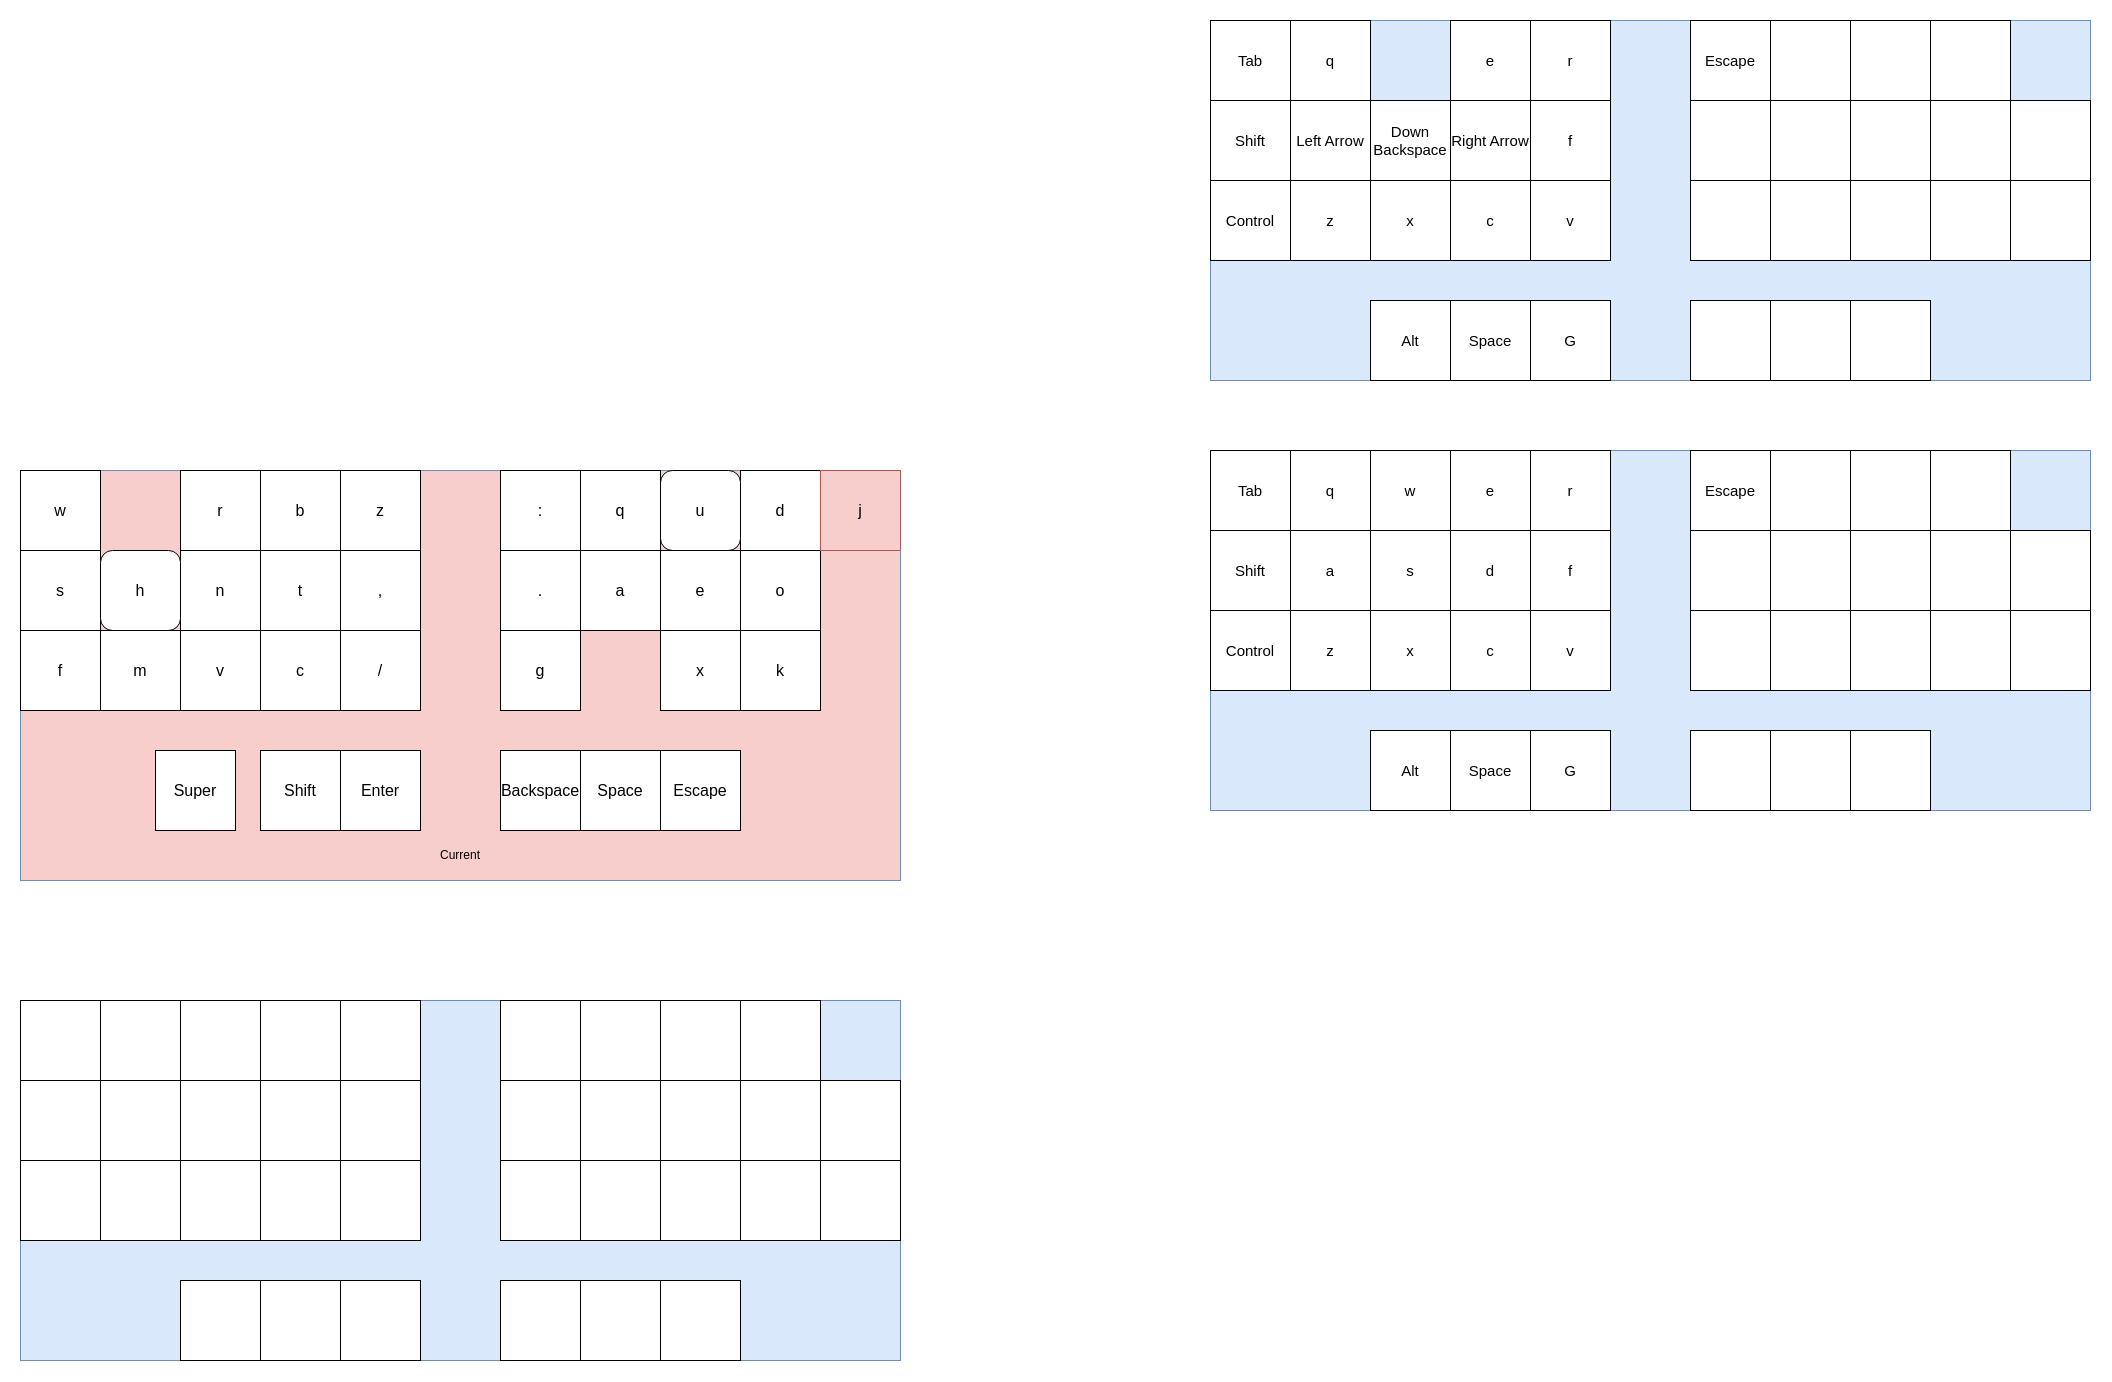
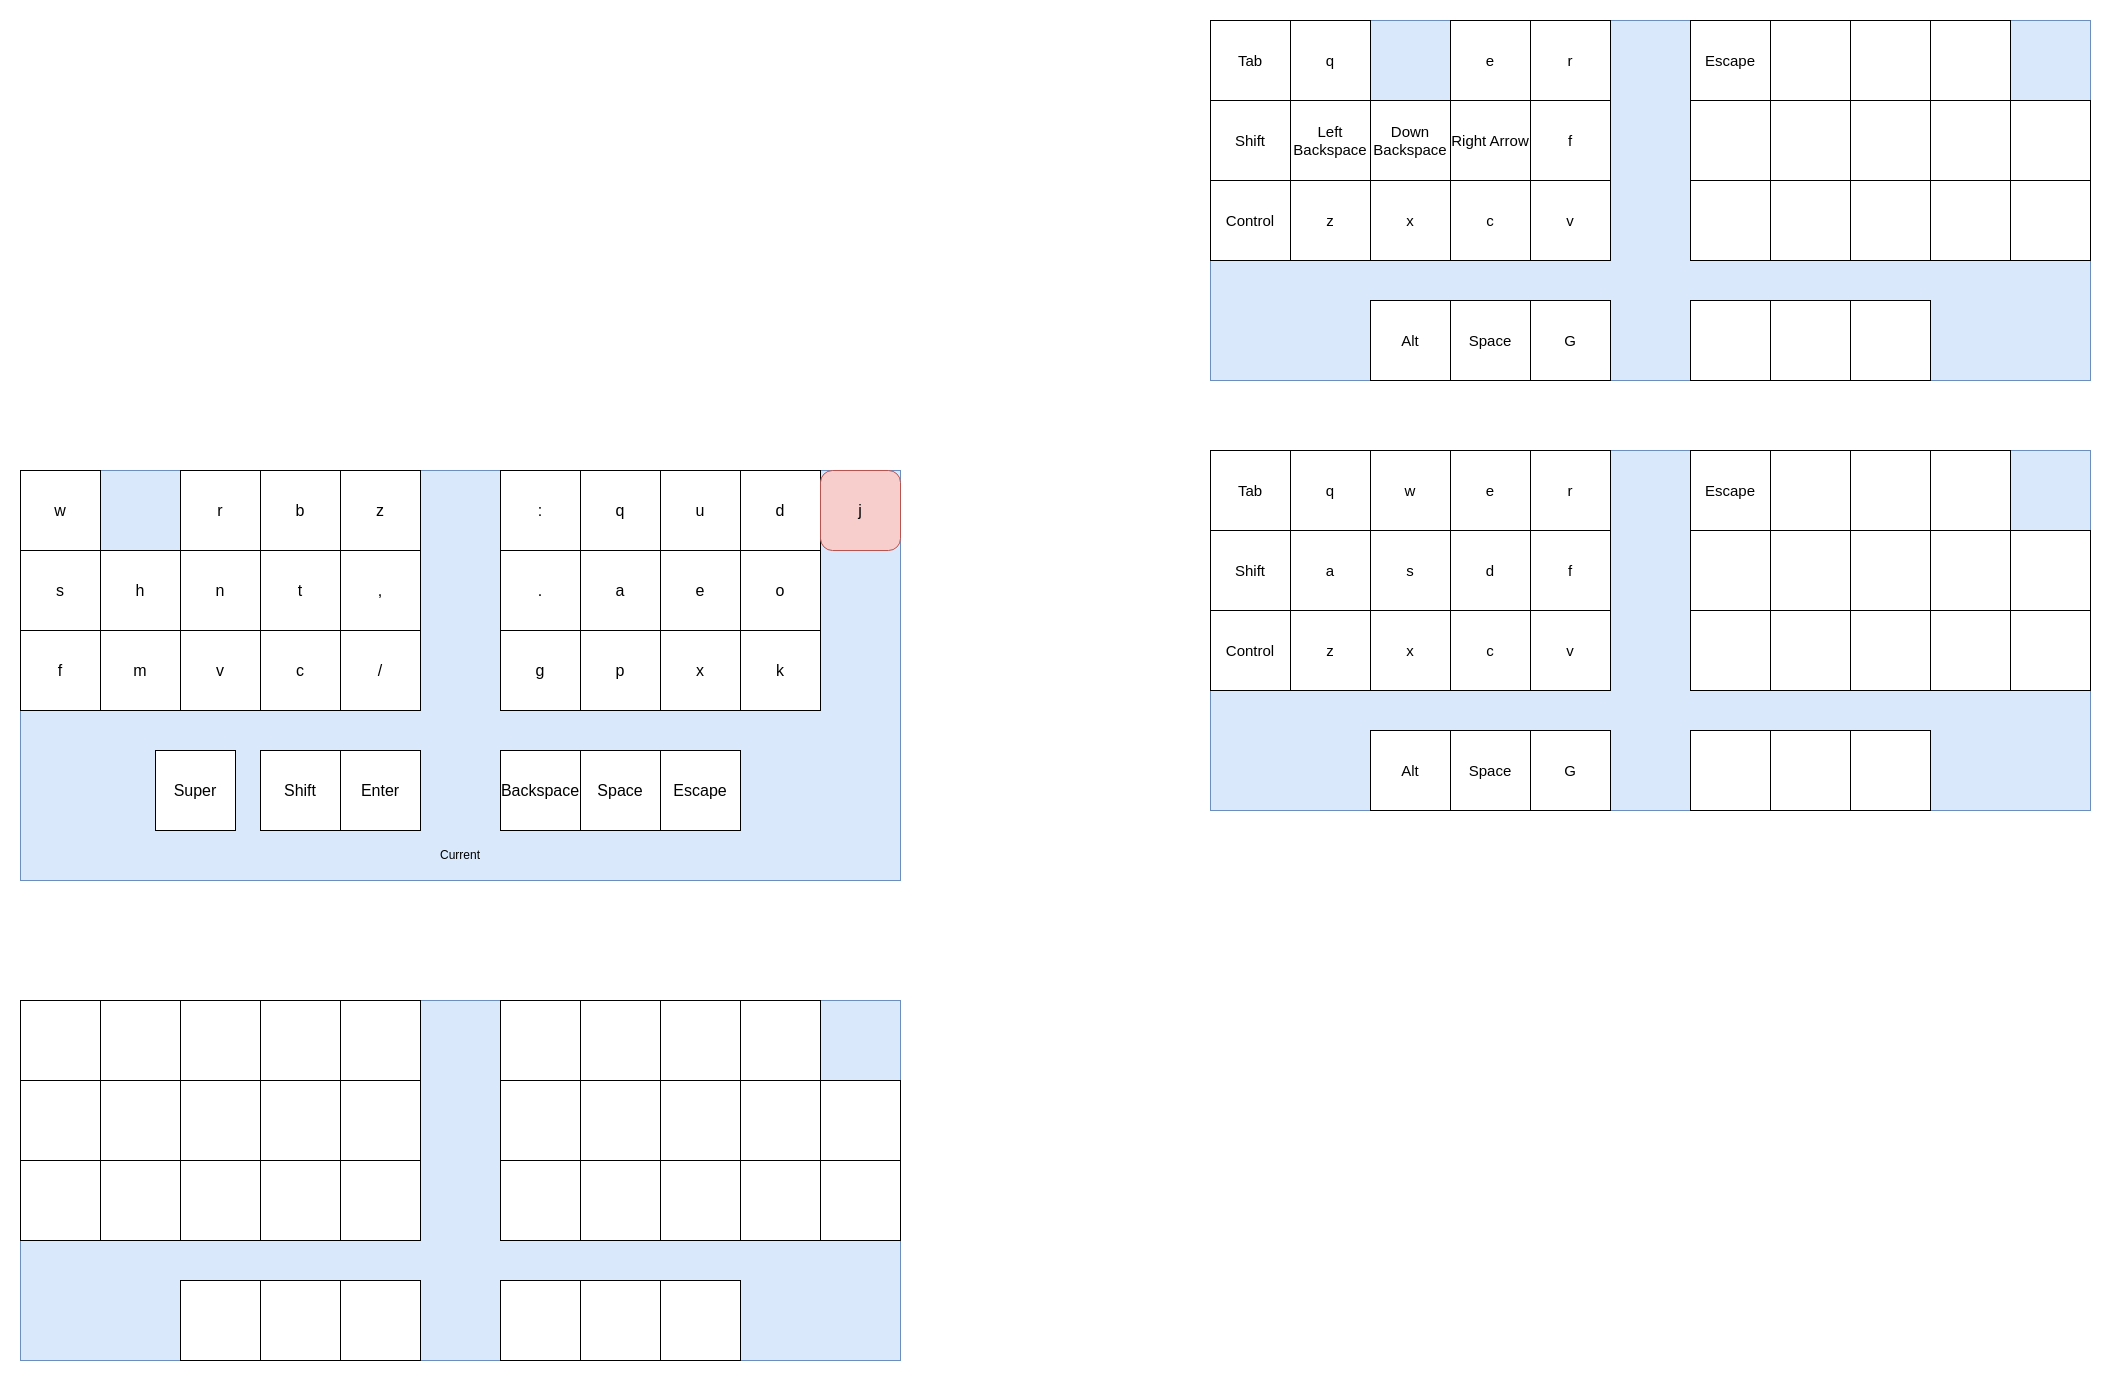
(1331, 141) -> (1331, 141)
(701, 511) -> (701, 511)
(861, 511) -> (861, 511)
(141, 591) -> (141, 591)
none -> (621, 671)
(461, 676) -> (461, 676)
